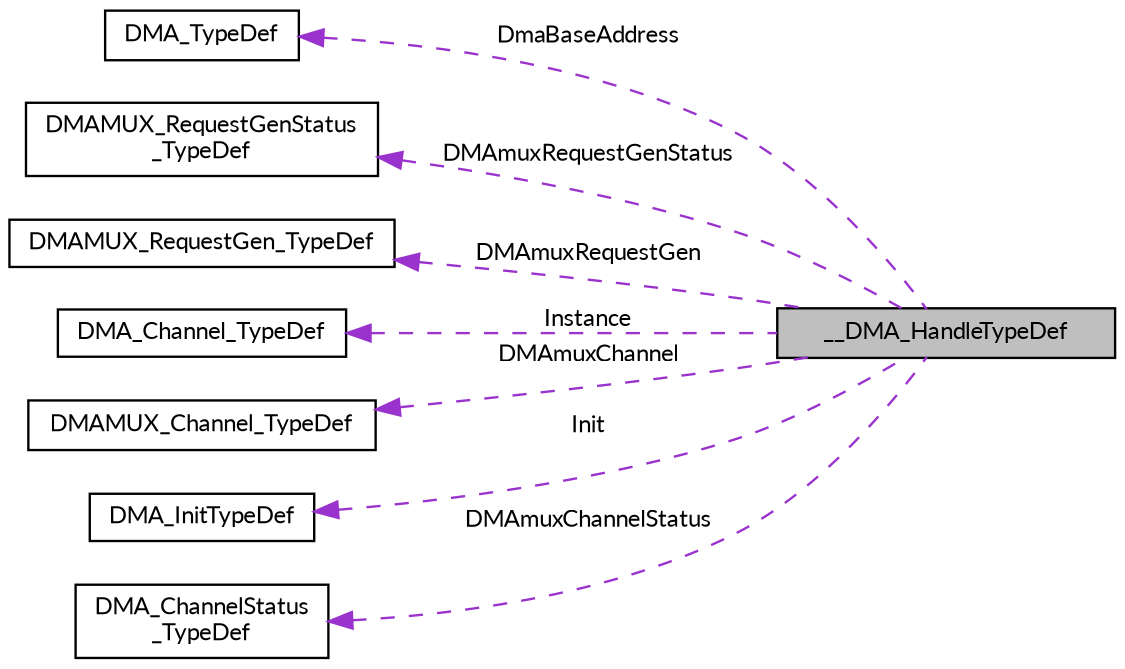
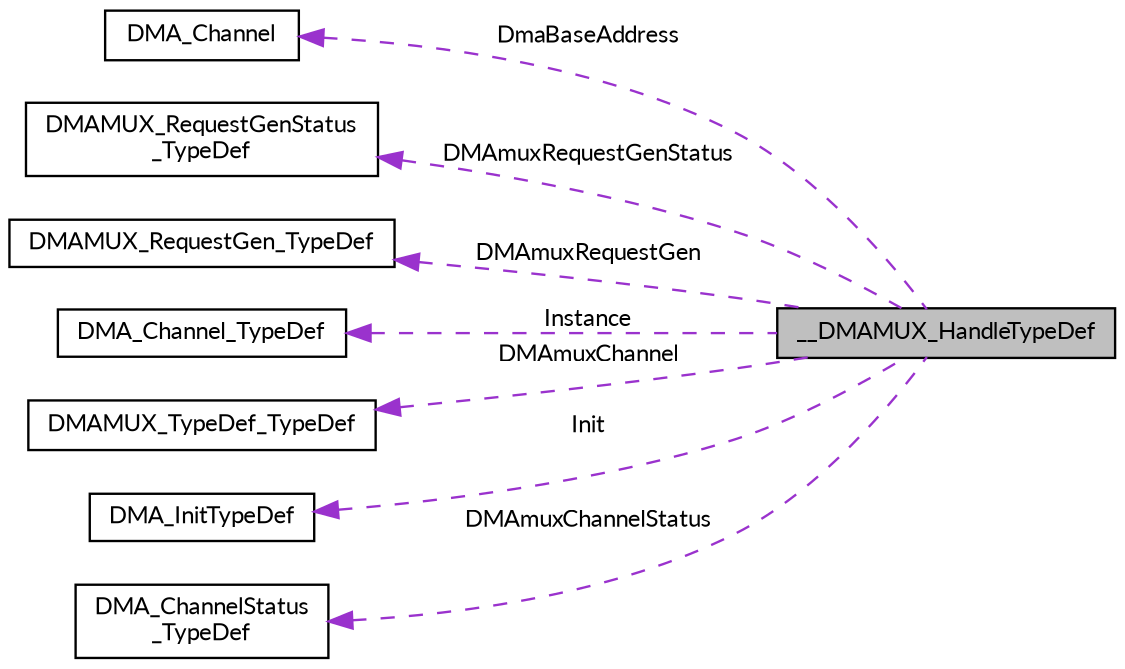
(202, 35) -> (202, 35)
(946, 333) -> (946, 333)
(202, 425) -> (202, 425)
